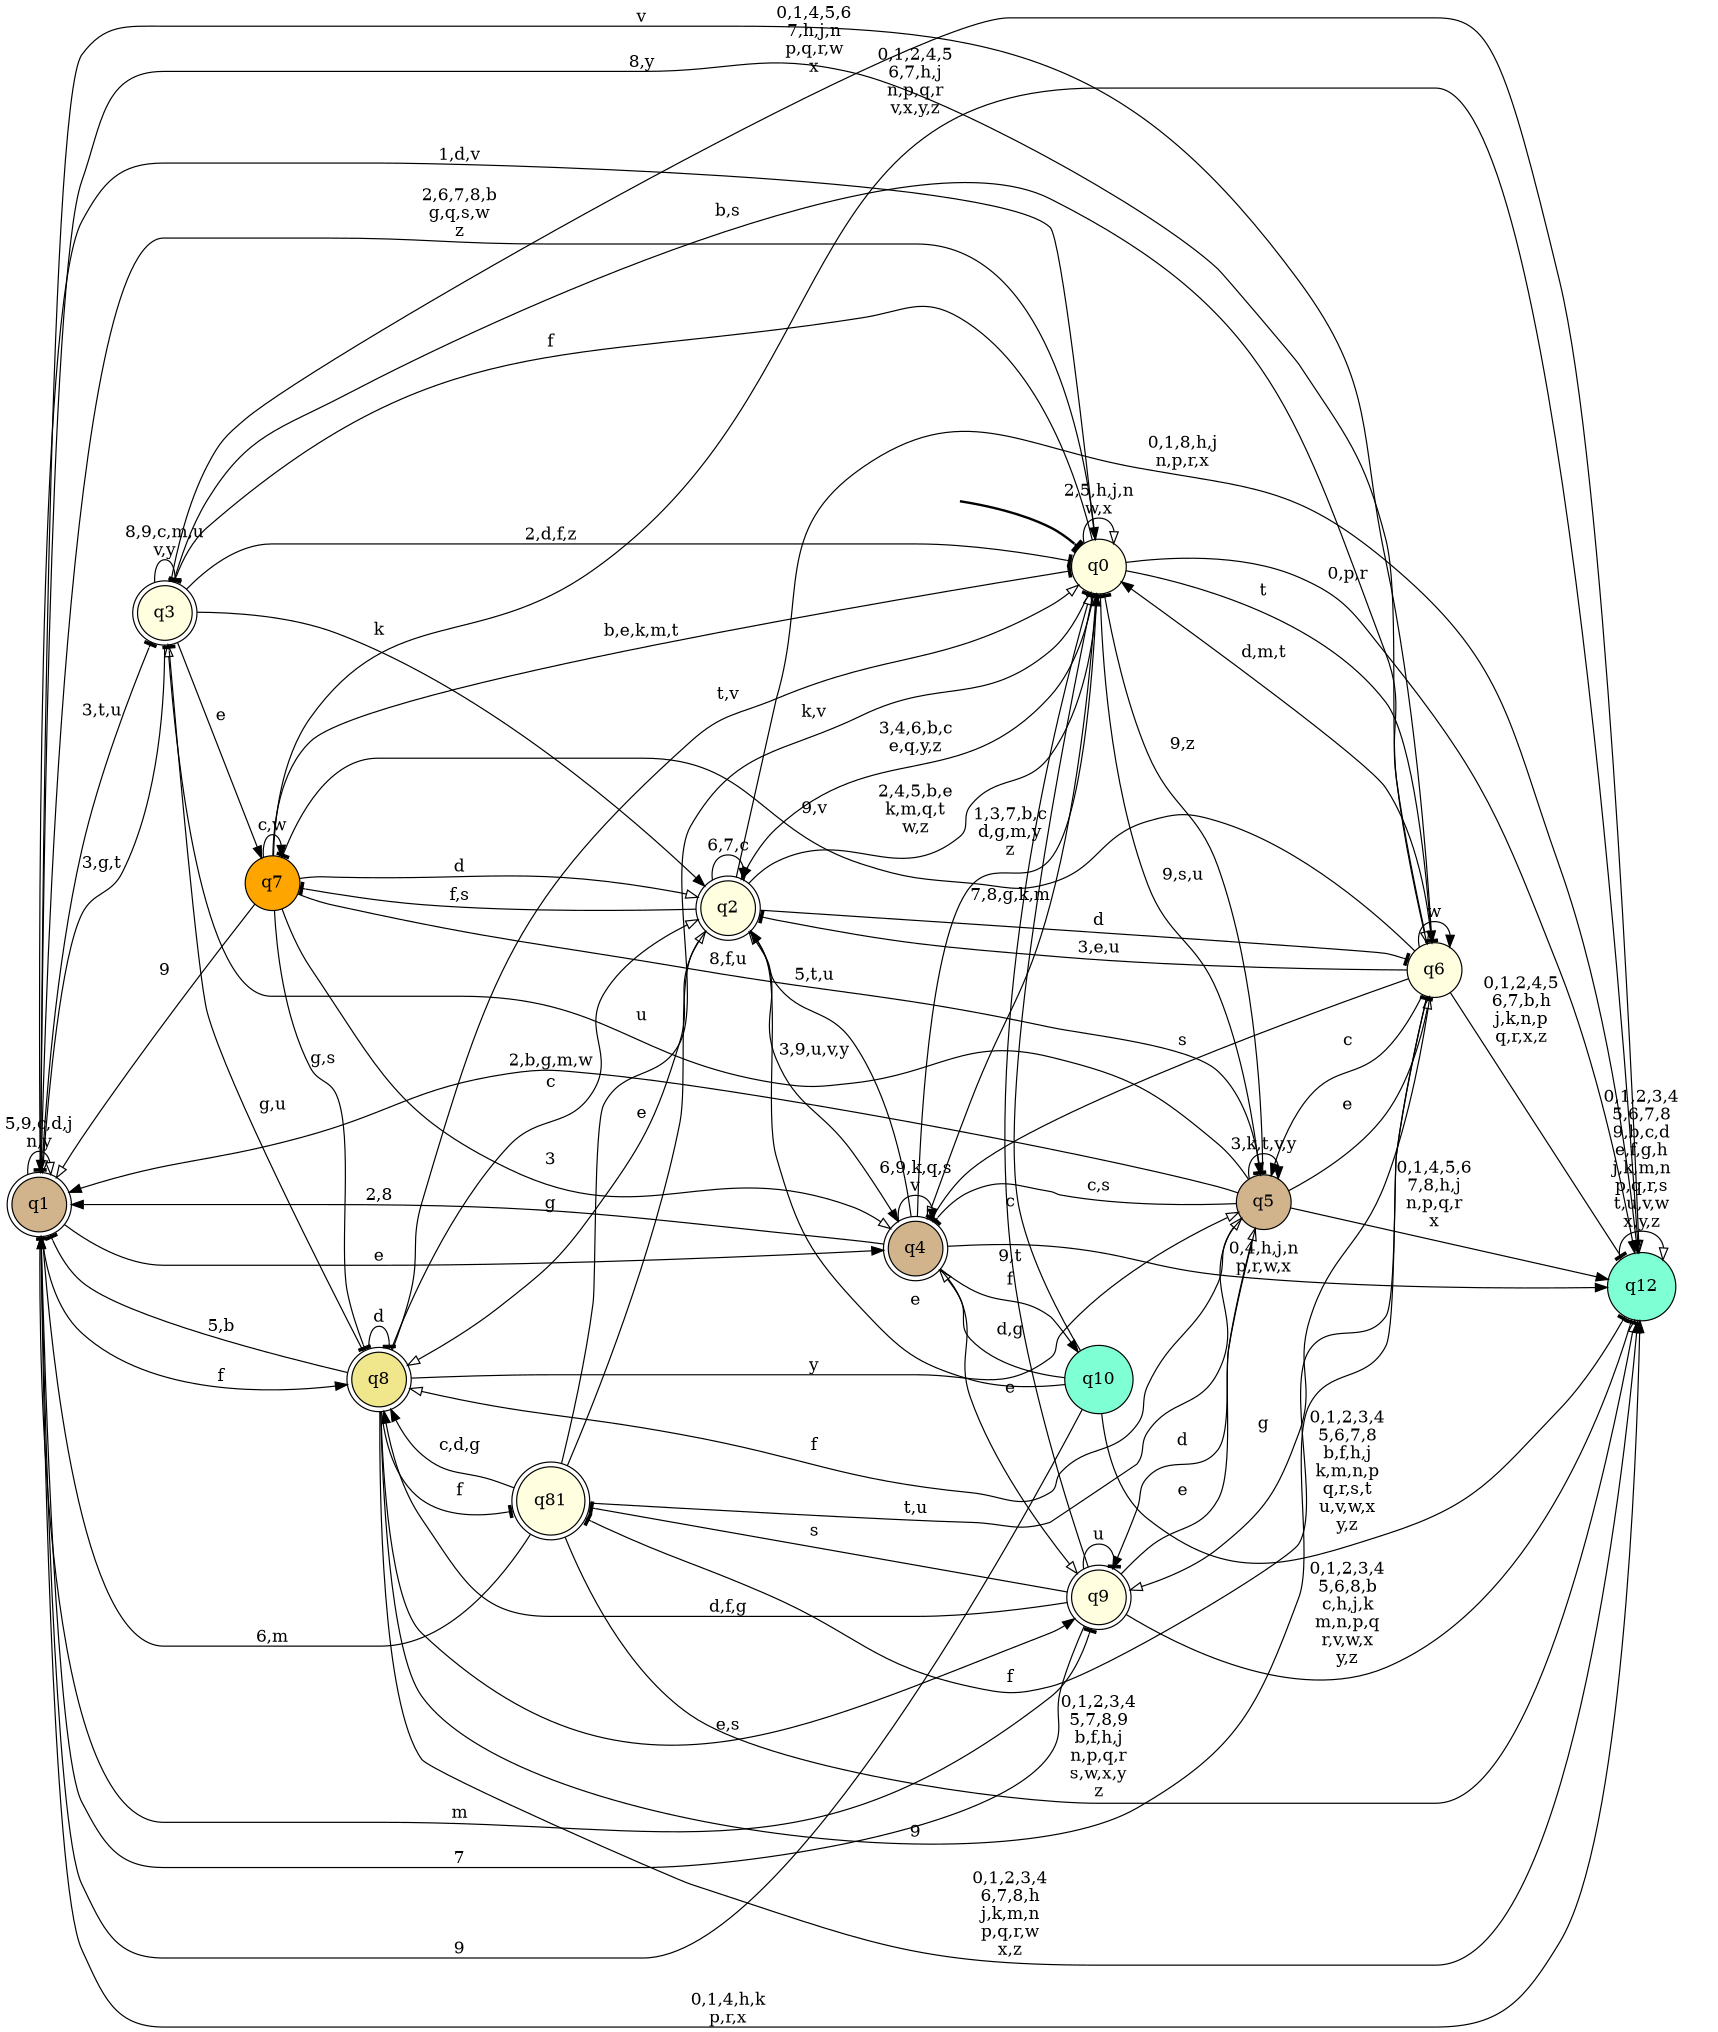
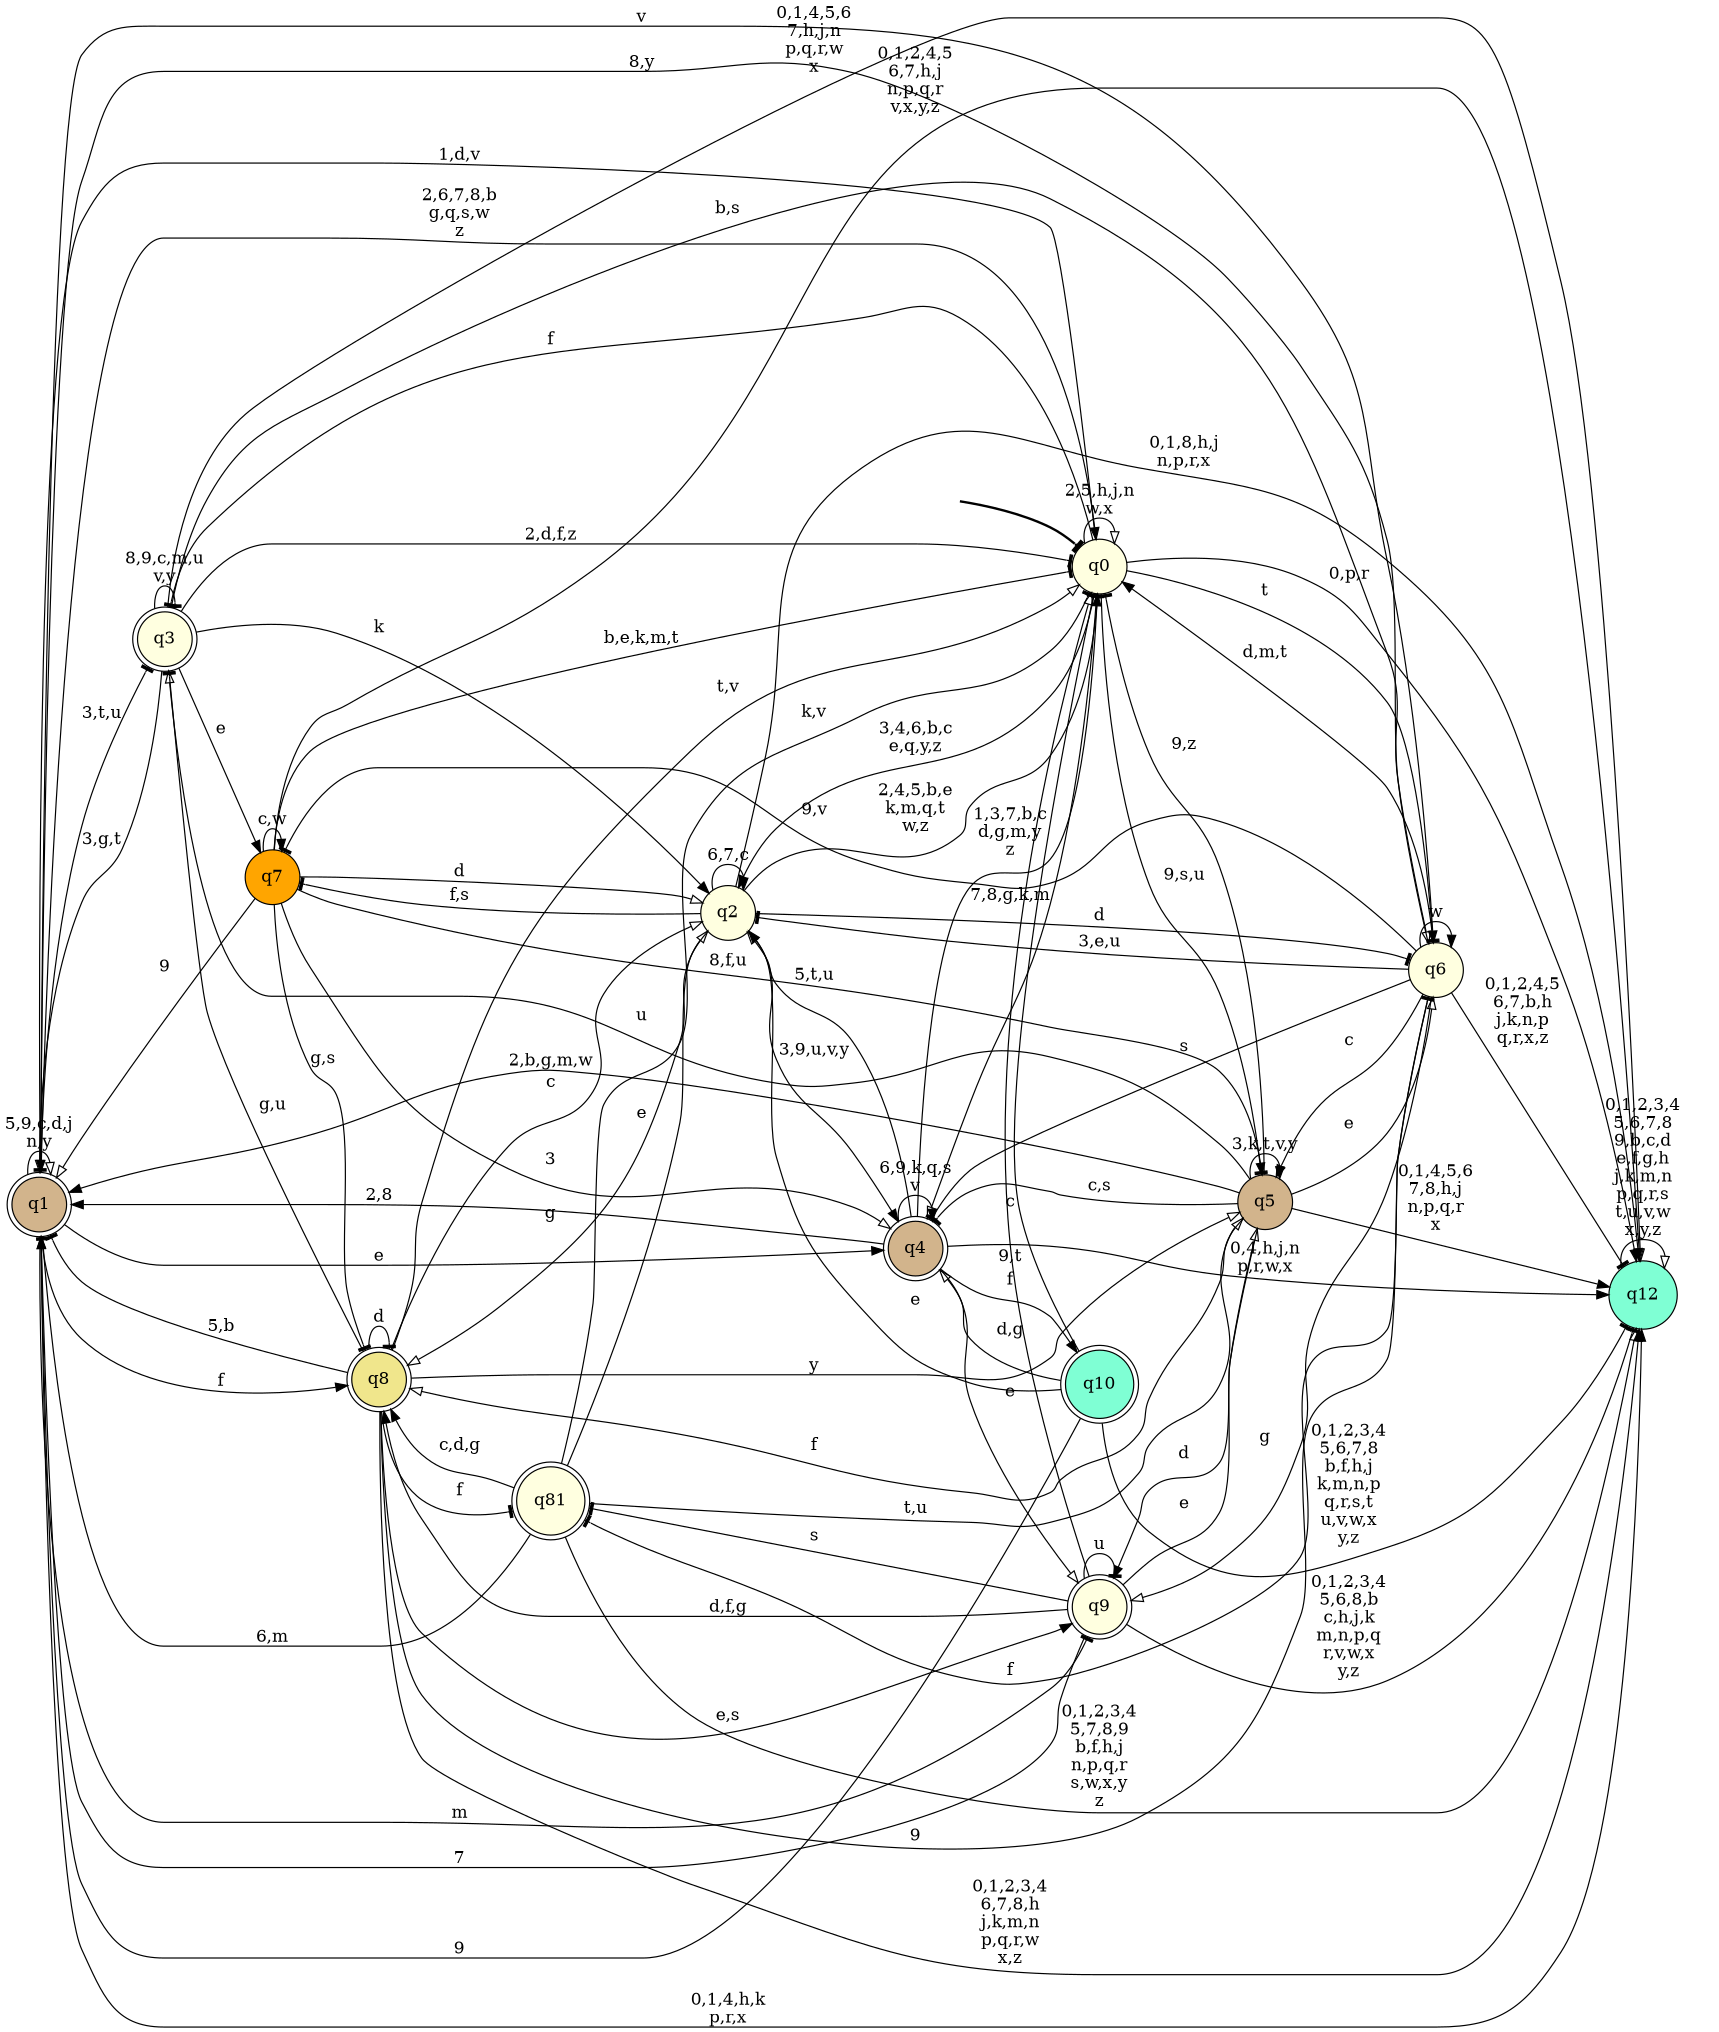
(728, 908) -> (728, 913)
(1099, 1380) -> (1100, 1384)
